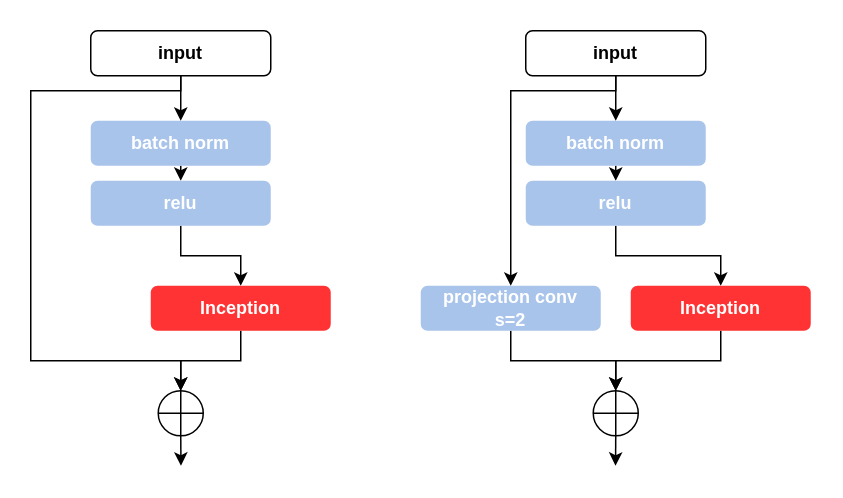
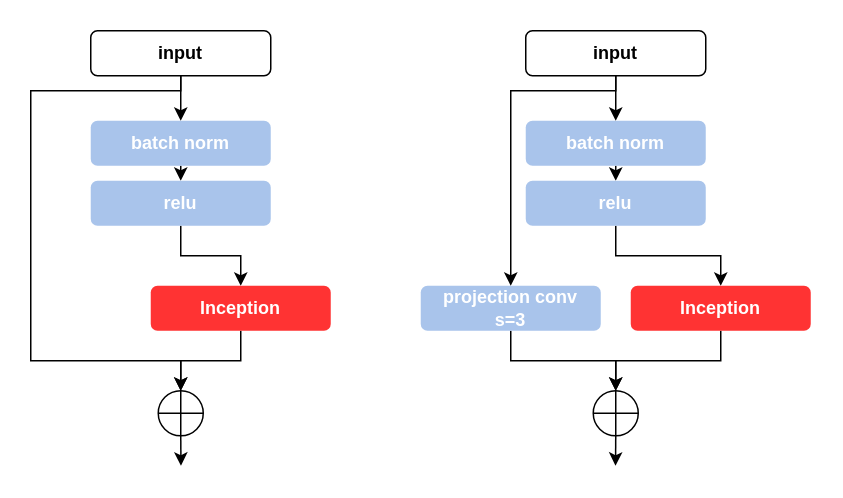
(511, 308) -> (511, 308)
